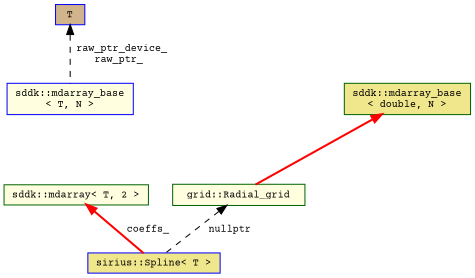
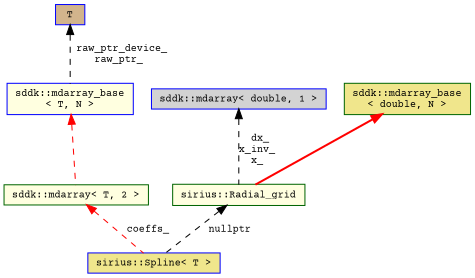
none -> (239, 99)
none -> (74, 155)
(239, 195) -> (239, 195)
(119, 232) -> (119, 232)
